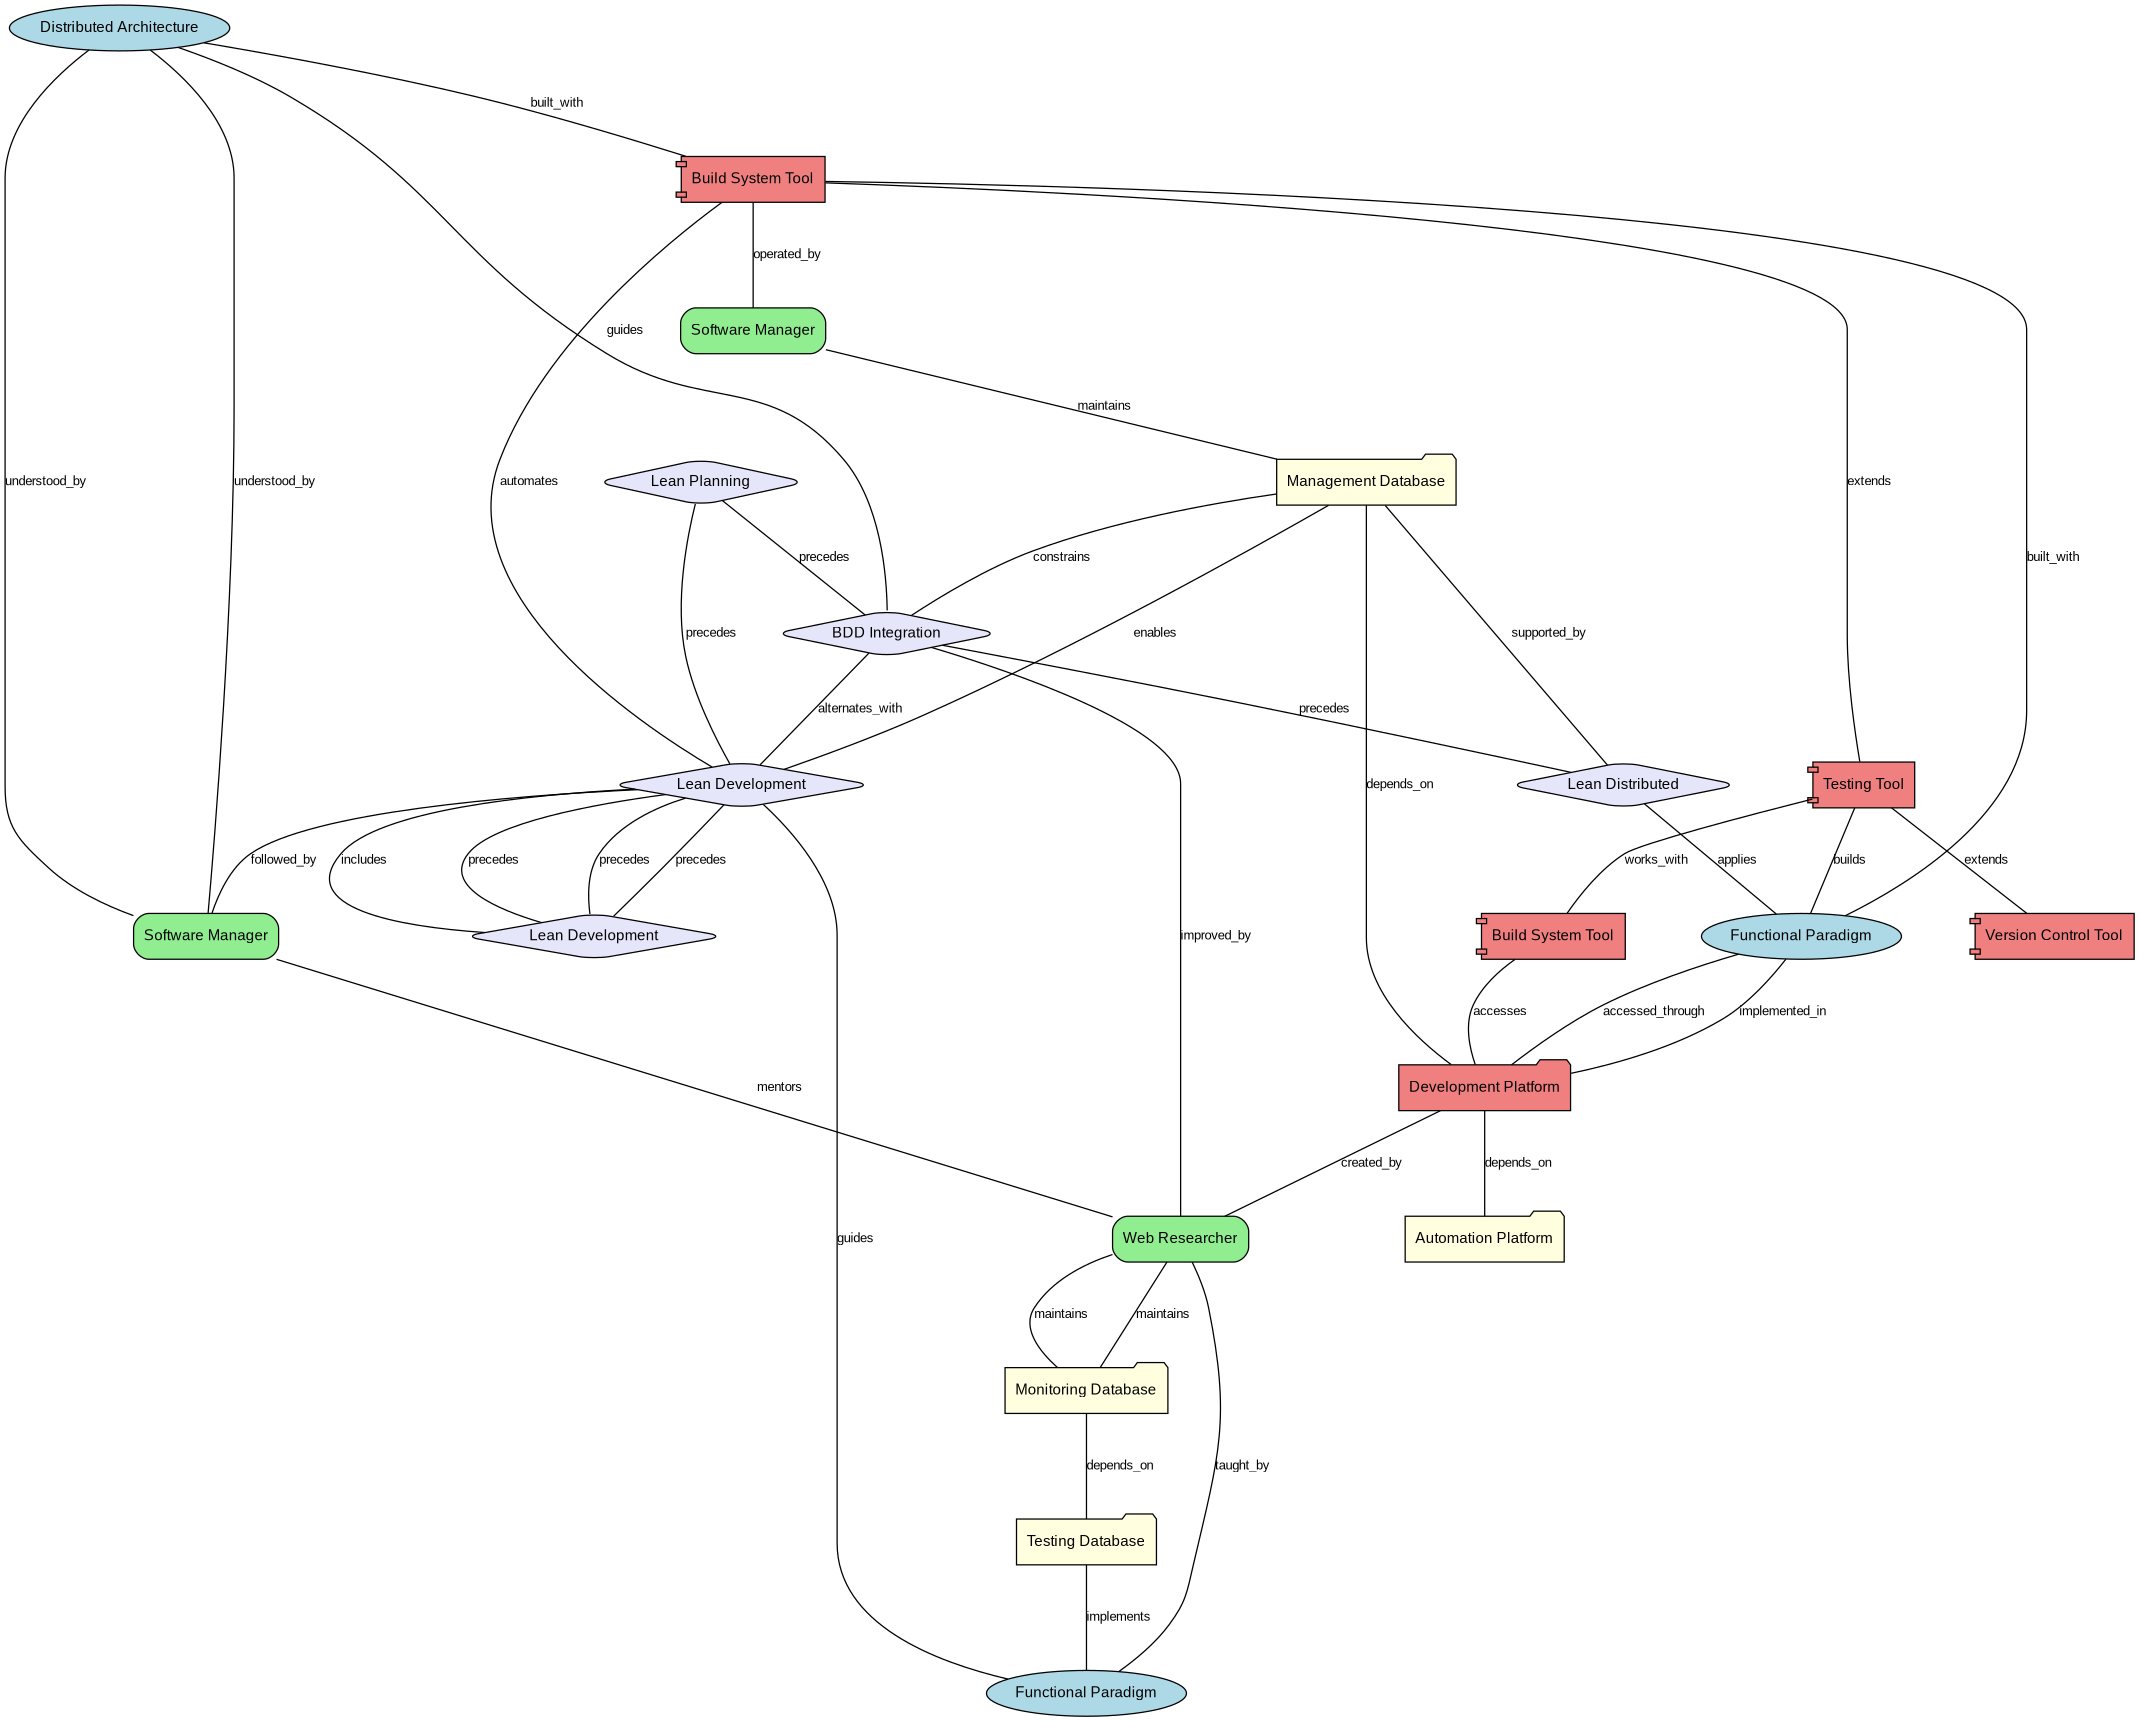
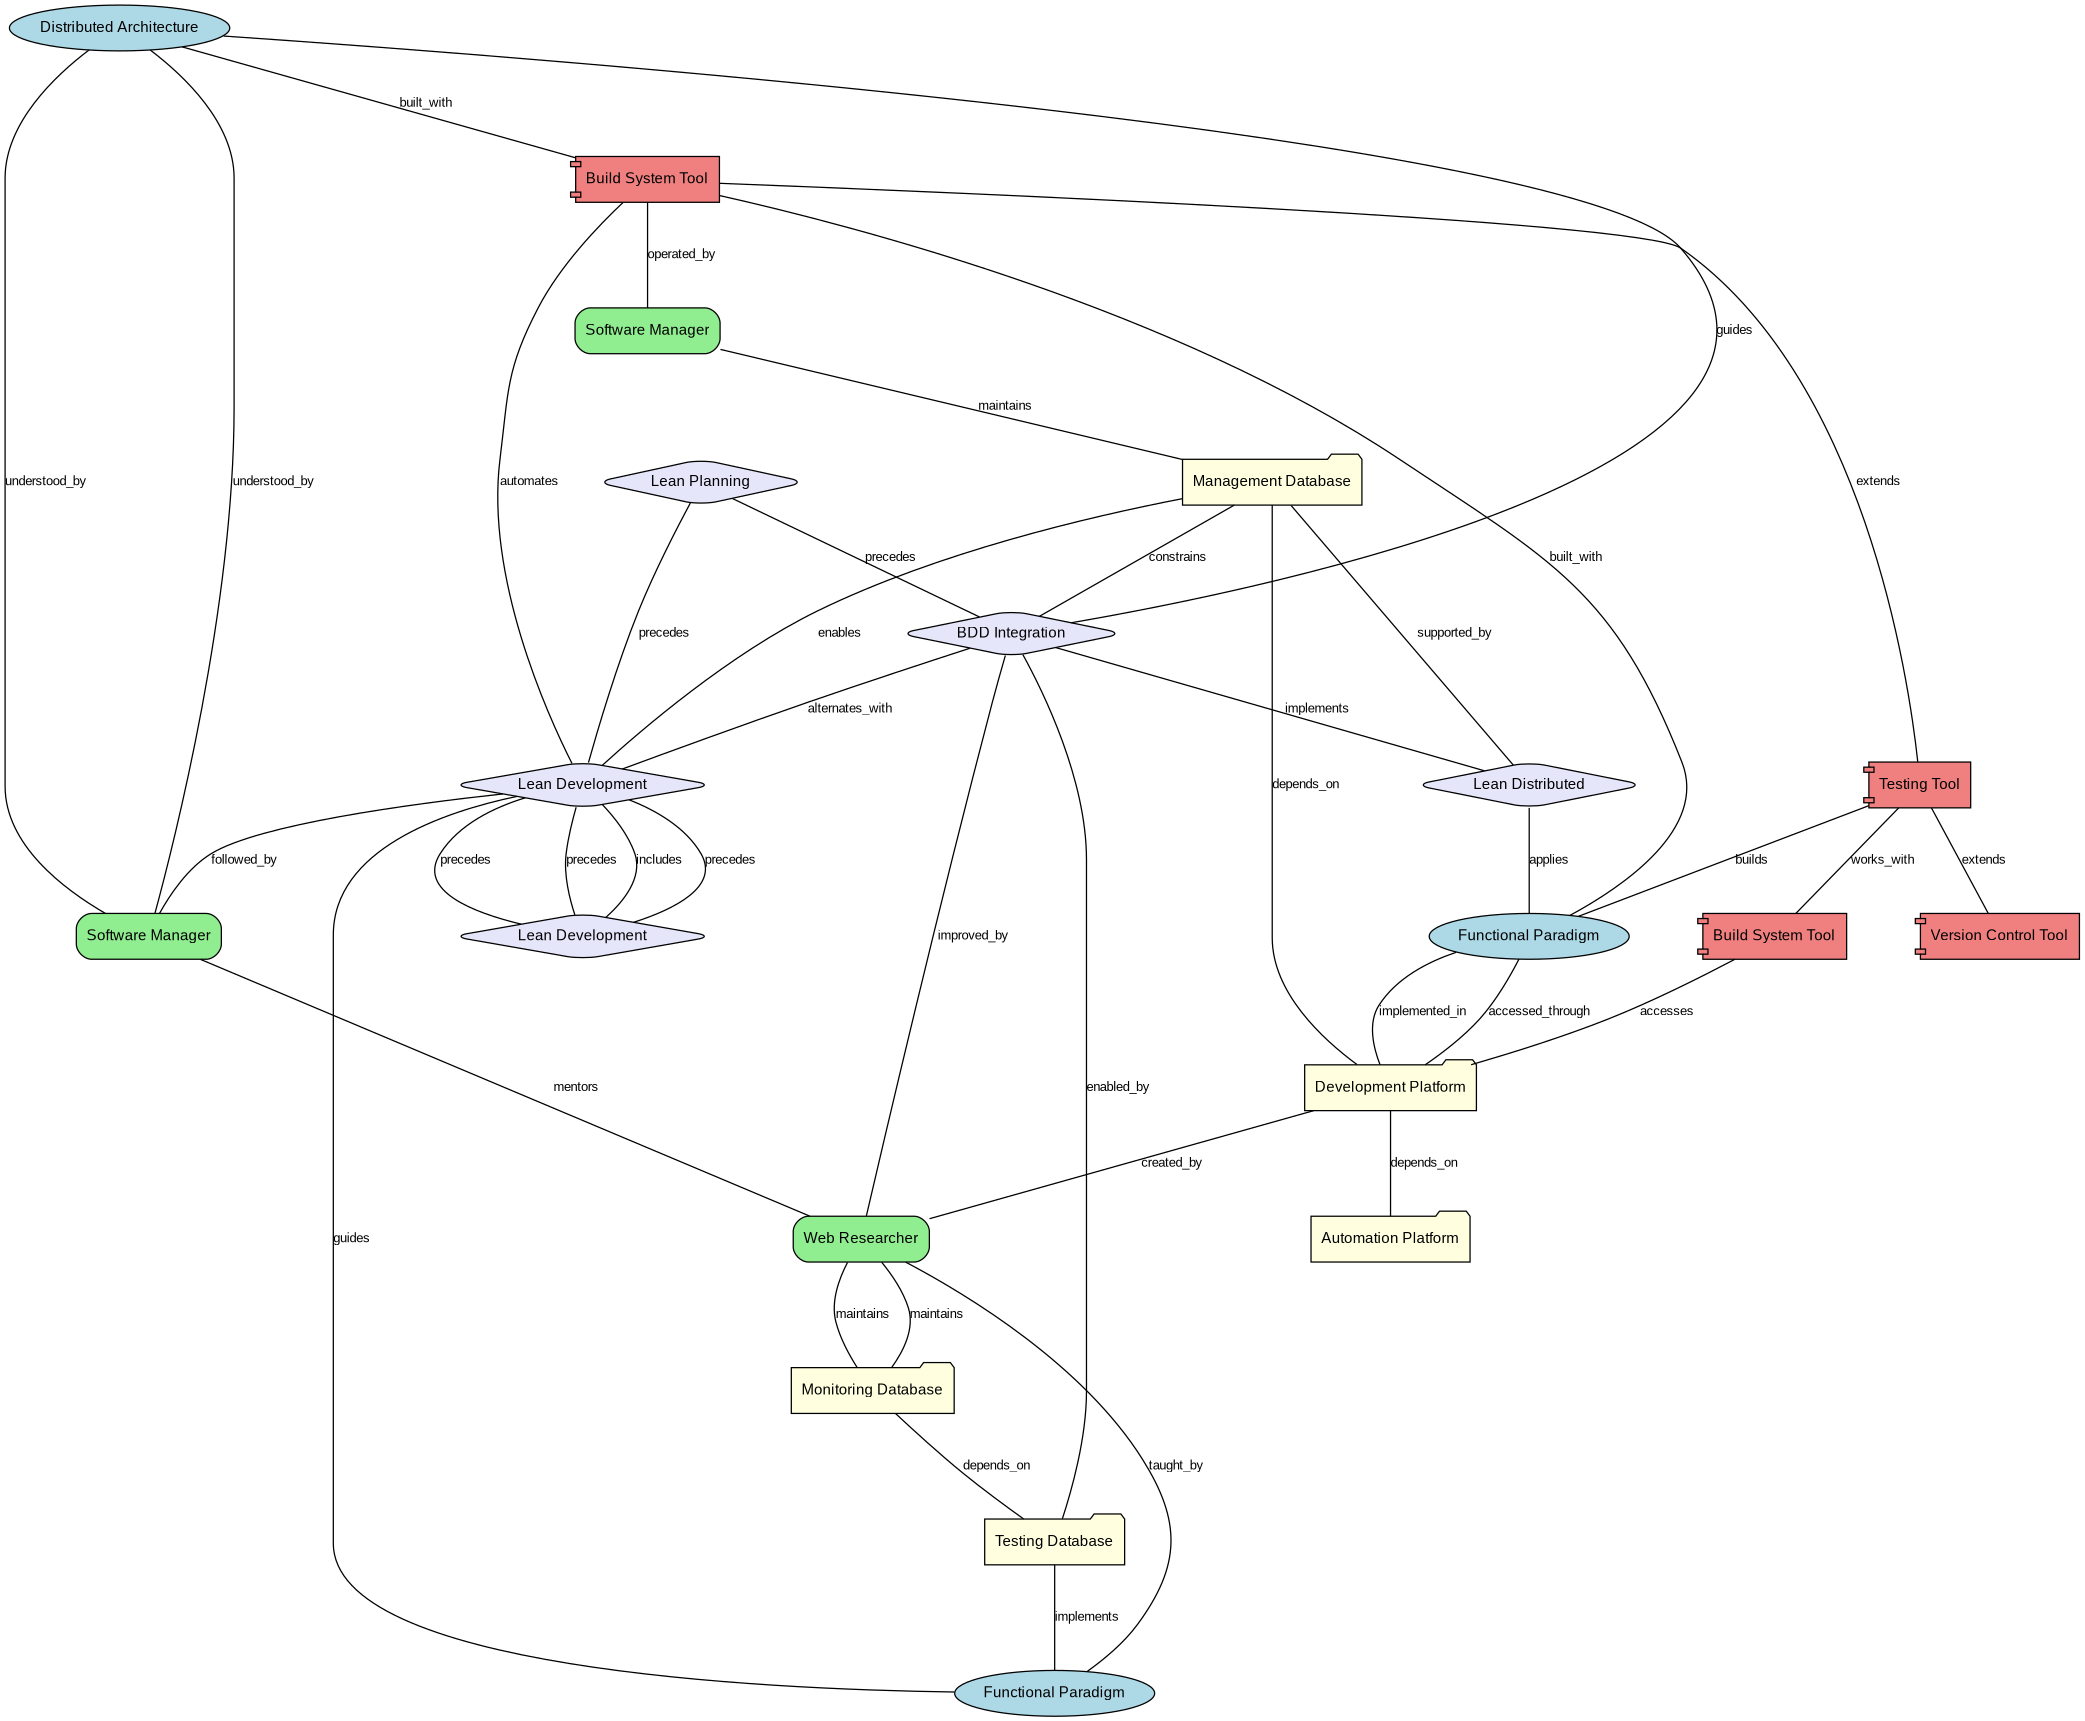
(1324, 709) -> (1317, 709)
none -> (1086, 1082)
(1485, 1088) -> (1391, 1088)
